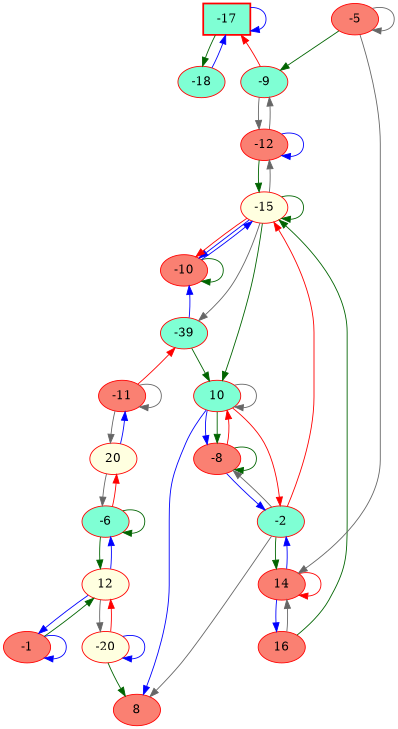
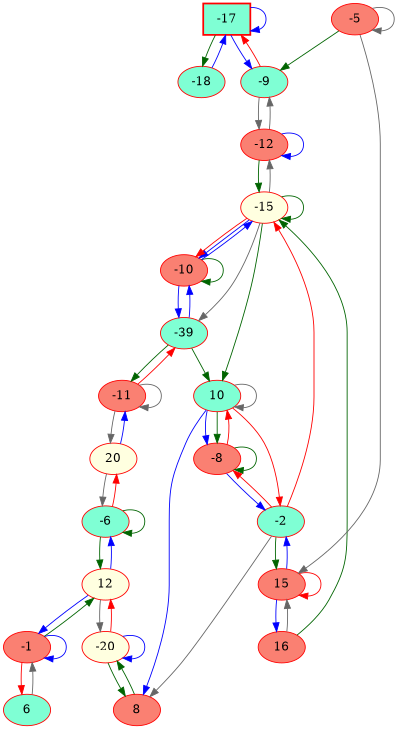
none -> (238, 48)
none -> (178, 297)
none -> (152, 359)
(256, 491) -> (256, 491)
(282, 584) -> (282, 584)
none -> (128, 681)
none -> (27, 710)
